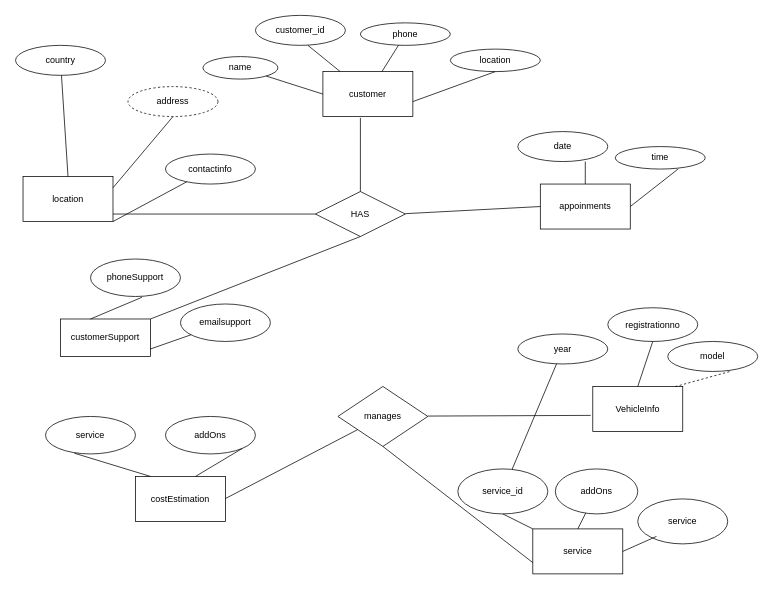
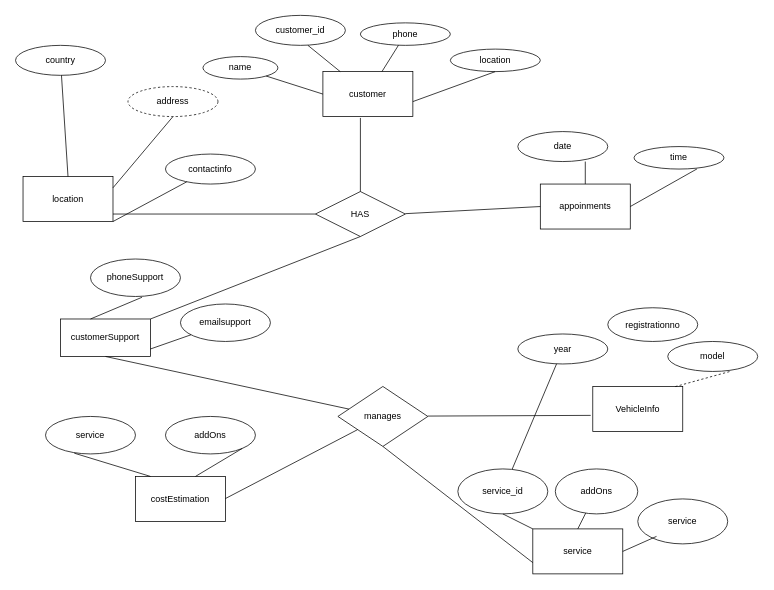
(660, 158) -> (679, 158)
(645, 365) -> none
none -> (228, 383)
